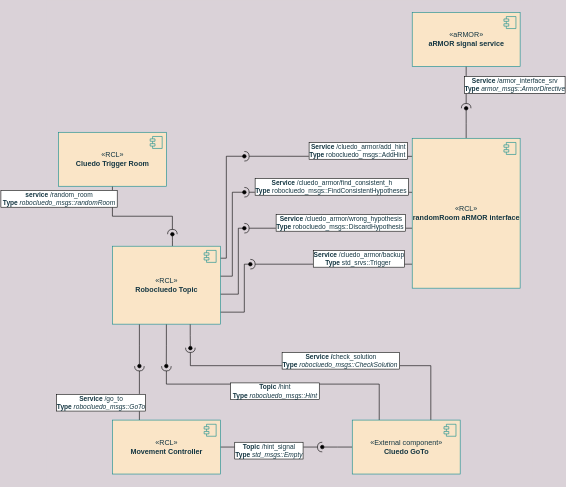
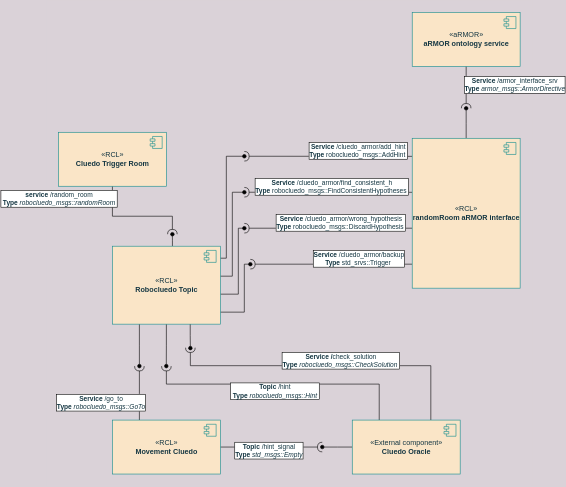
(467, 39) -> (467, 39)
(167, 447) -> (167, 447)
(407, 447) -> (407, 447)
